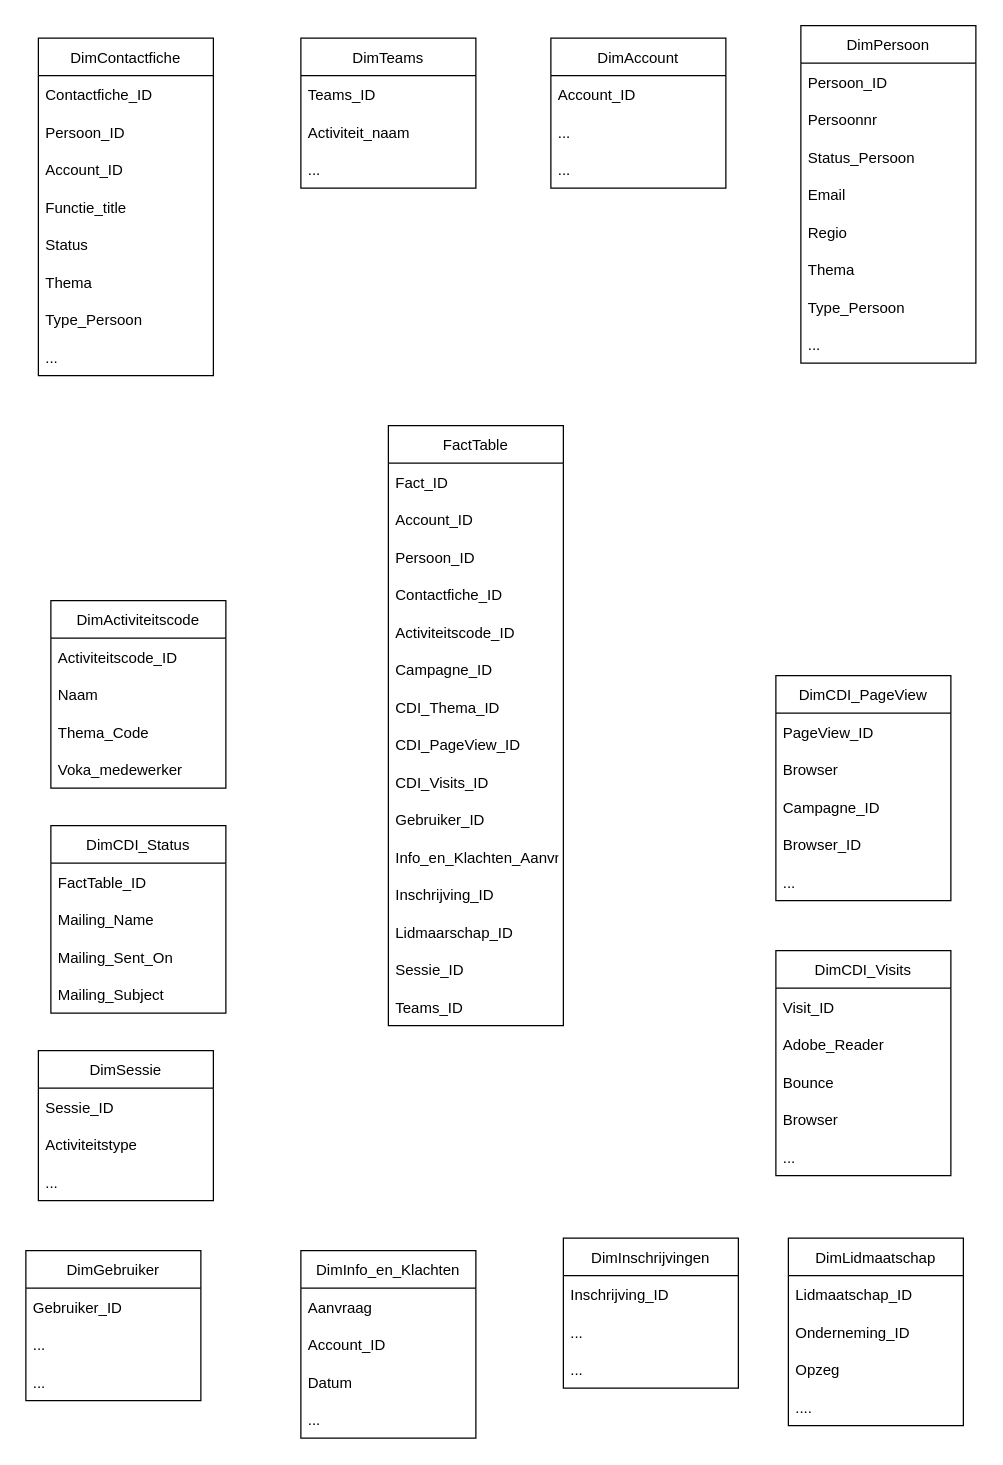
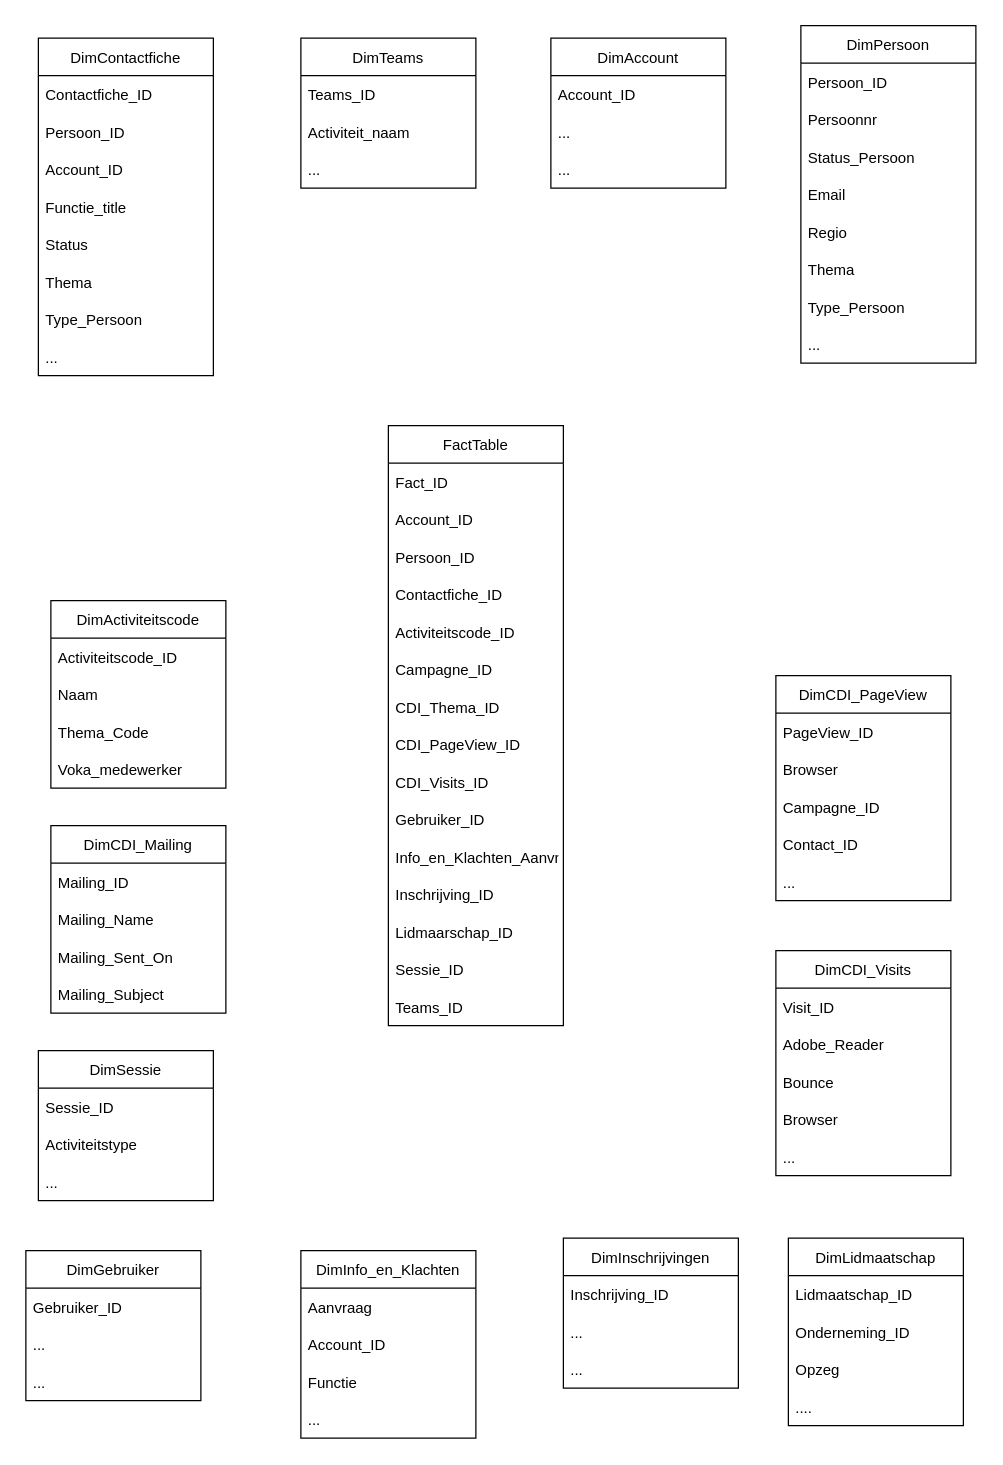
(138, 845) -> (138, 845)
(825, 845) -> (825, 845)
(106, 883) -> (94, 883)
(329, 1383) -> (335, 1383)
